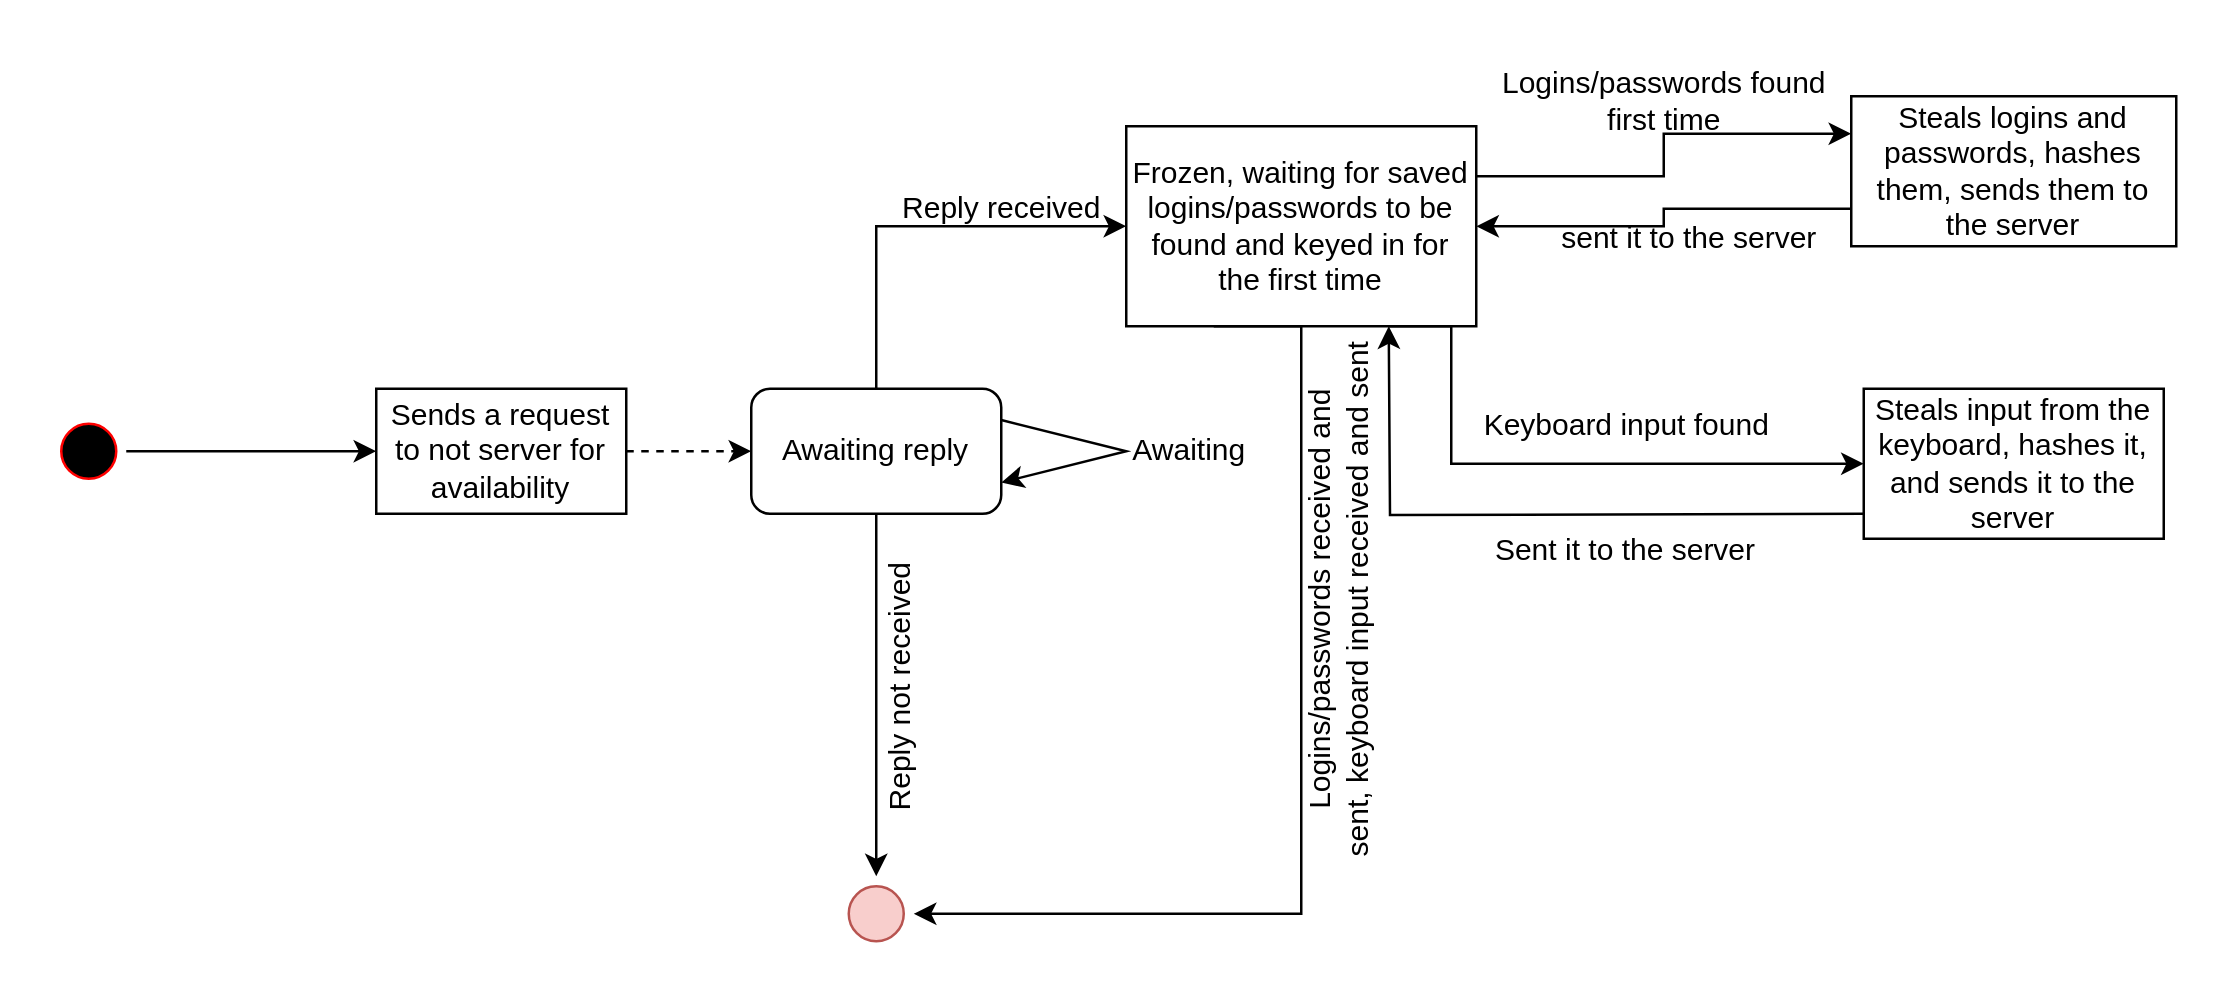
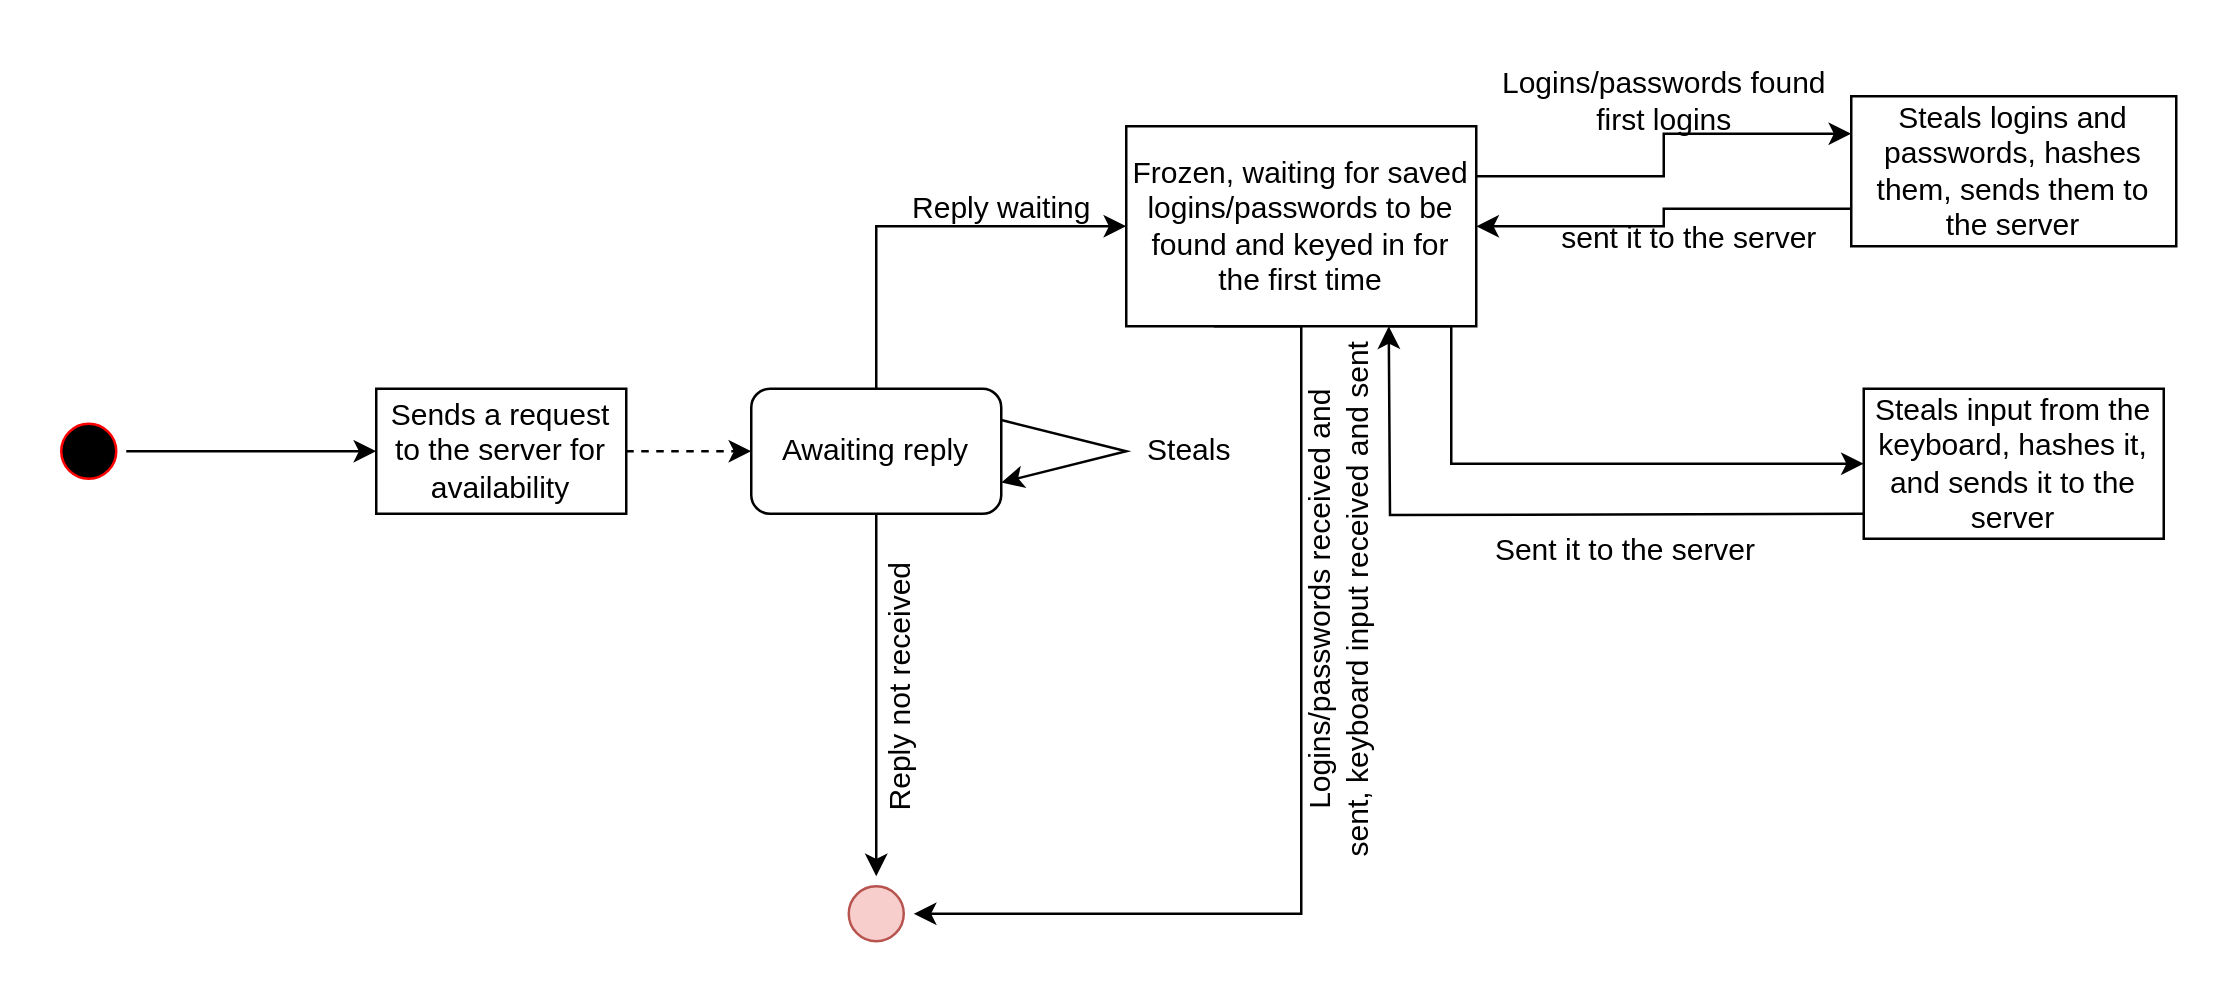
(1665, 101) -> (1665, 101)
(1003, 209) -> (1003, 209)
(1626, 426) -> none
(501, 451) -> (501, 451)
(1190, 451) -> (1190, 451)
